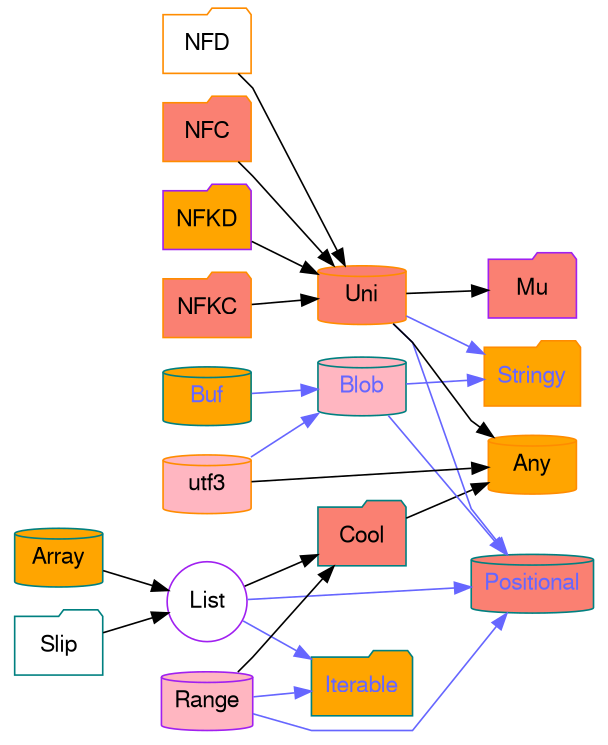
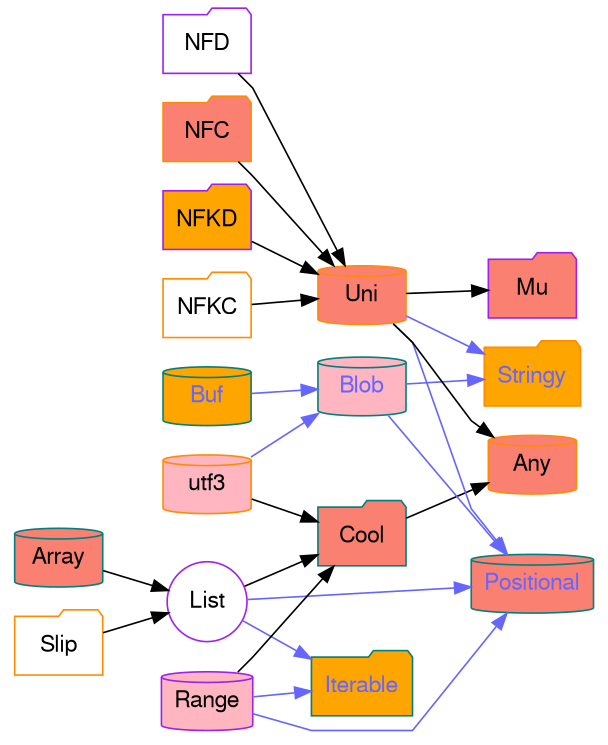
(207, 44) -> (207, 44)
(207, 308) -> (207, 308)
(532, 465) -> (532, 465)
(361, 475) -> (277, 508)
(59, 558) -> (59, 558)
(59, 646) -> (59, 646)
